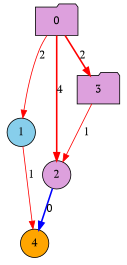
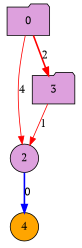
(57, 94) -> (18, 86)
(21, 132) -> none
